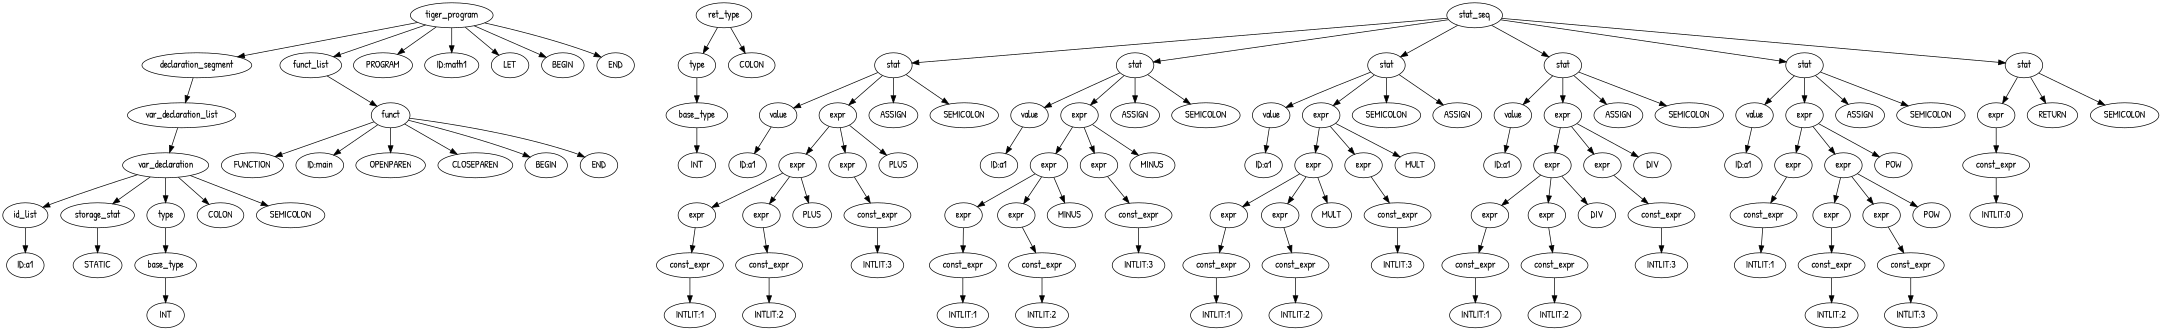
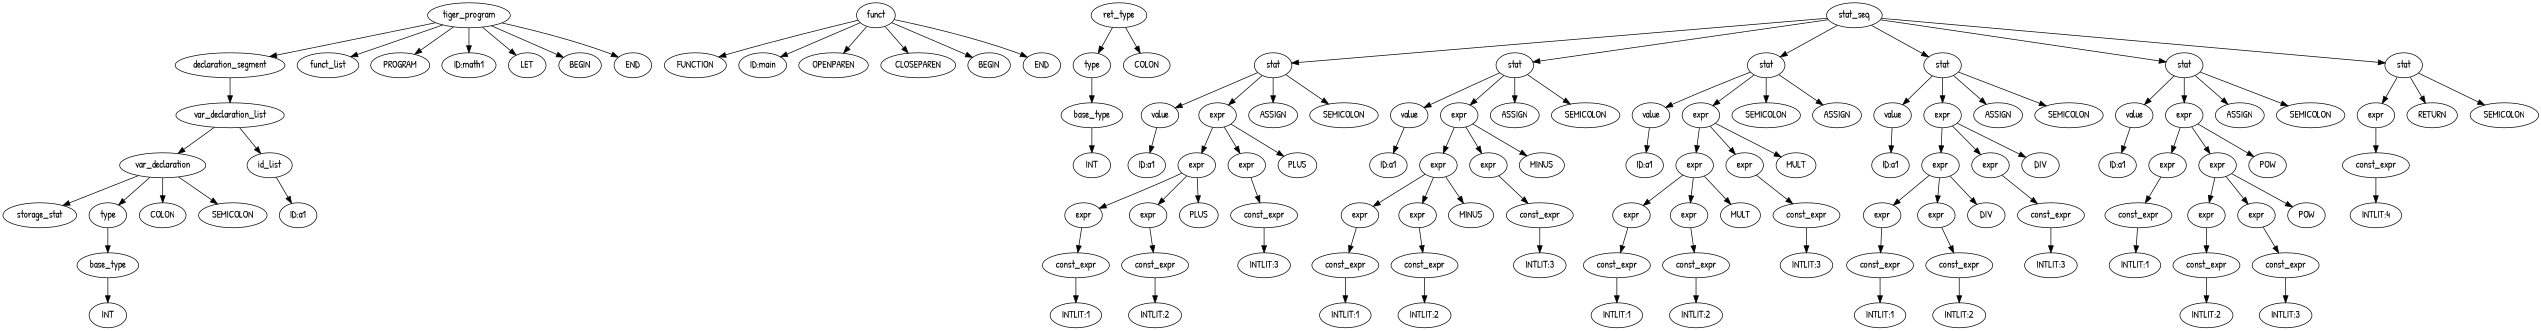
(349, 89) -> none
(93, 189) -> (248, 138)
(1996, 215) -> (2376, 215)
(98, 265) -> none
